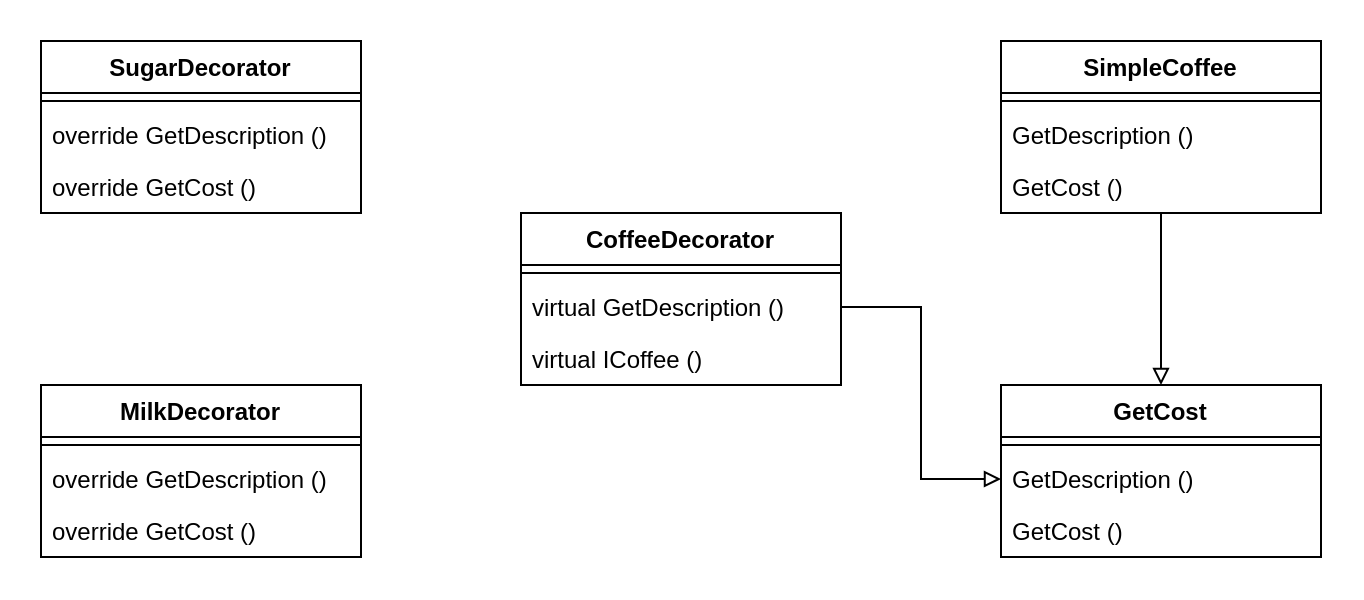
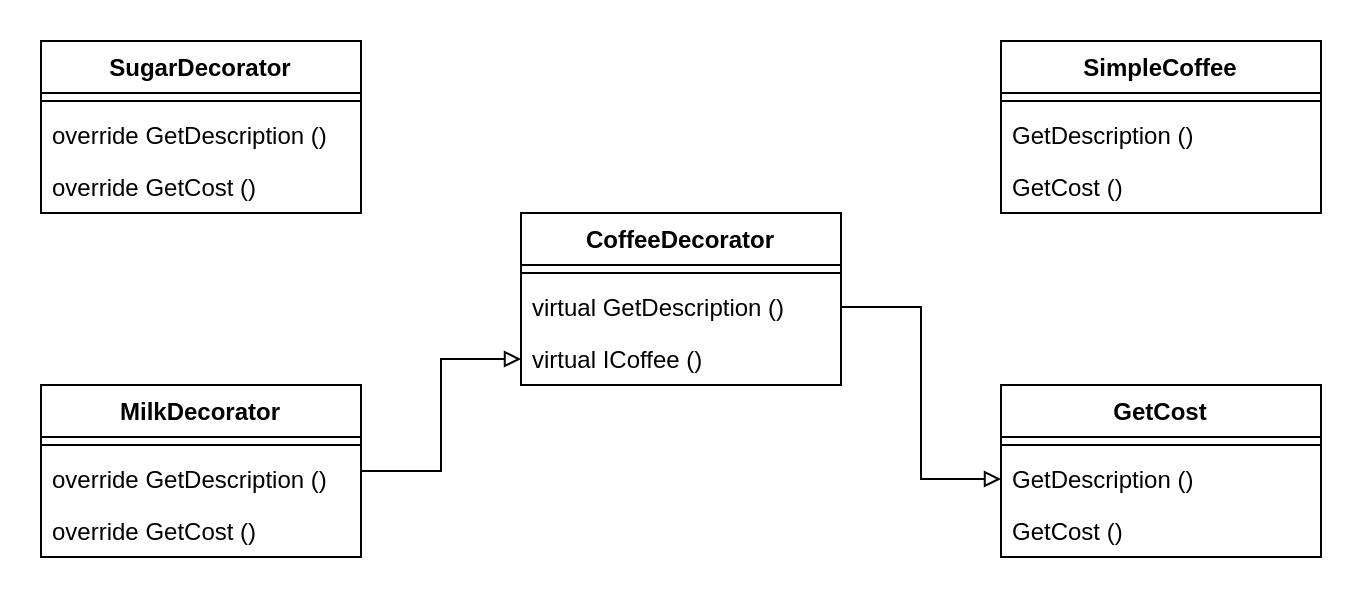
(1161, 292) -> none
none -> (441, 422)
